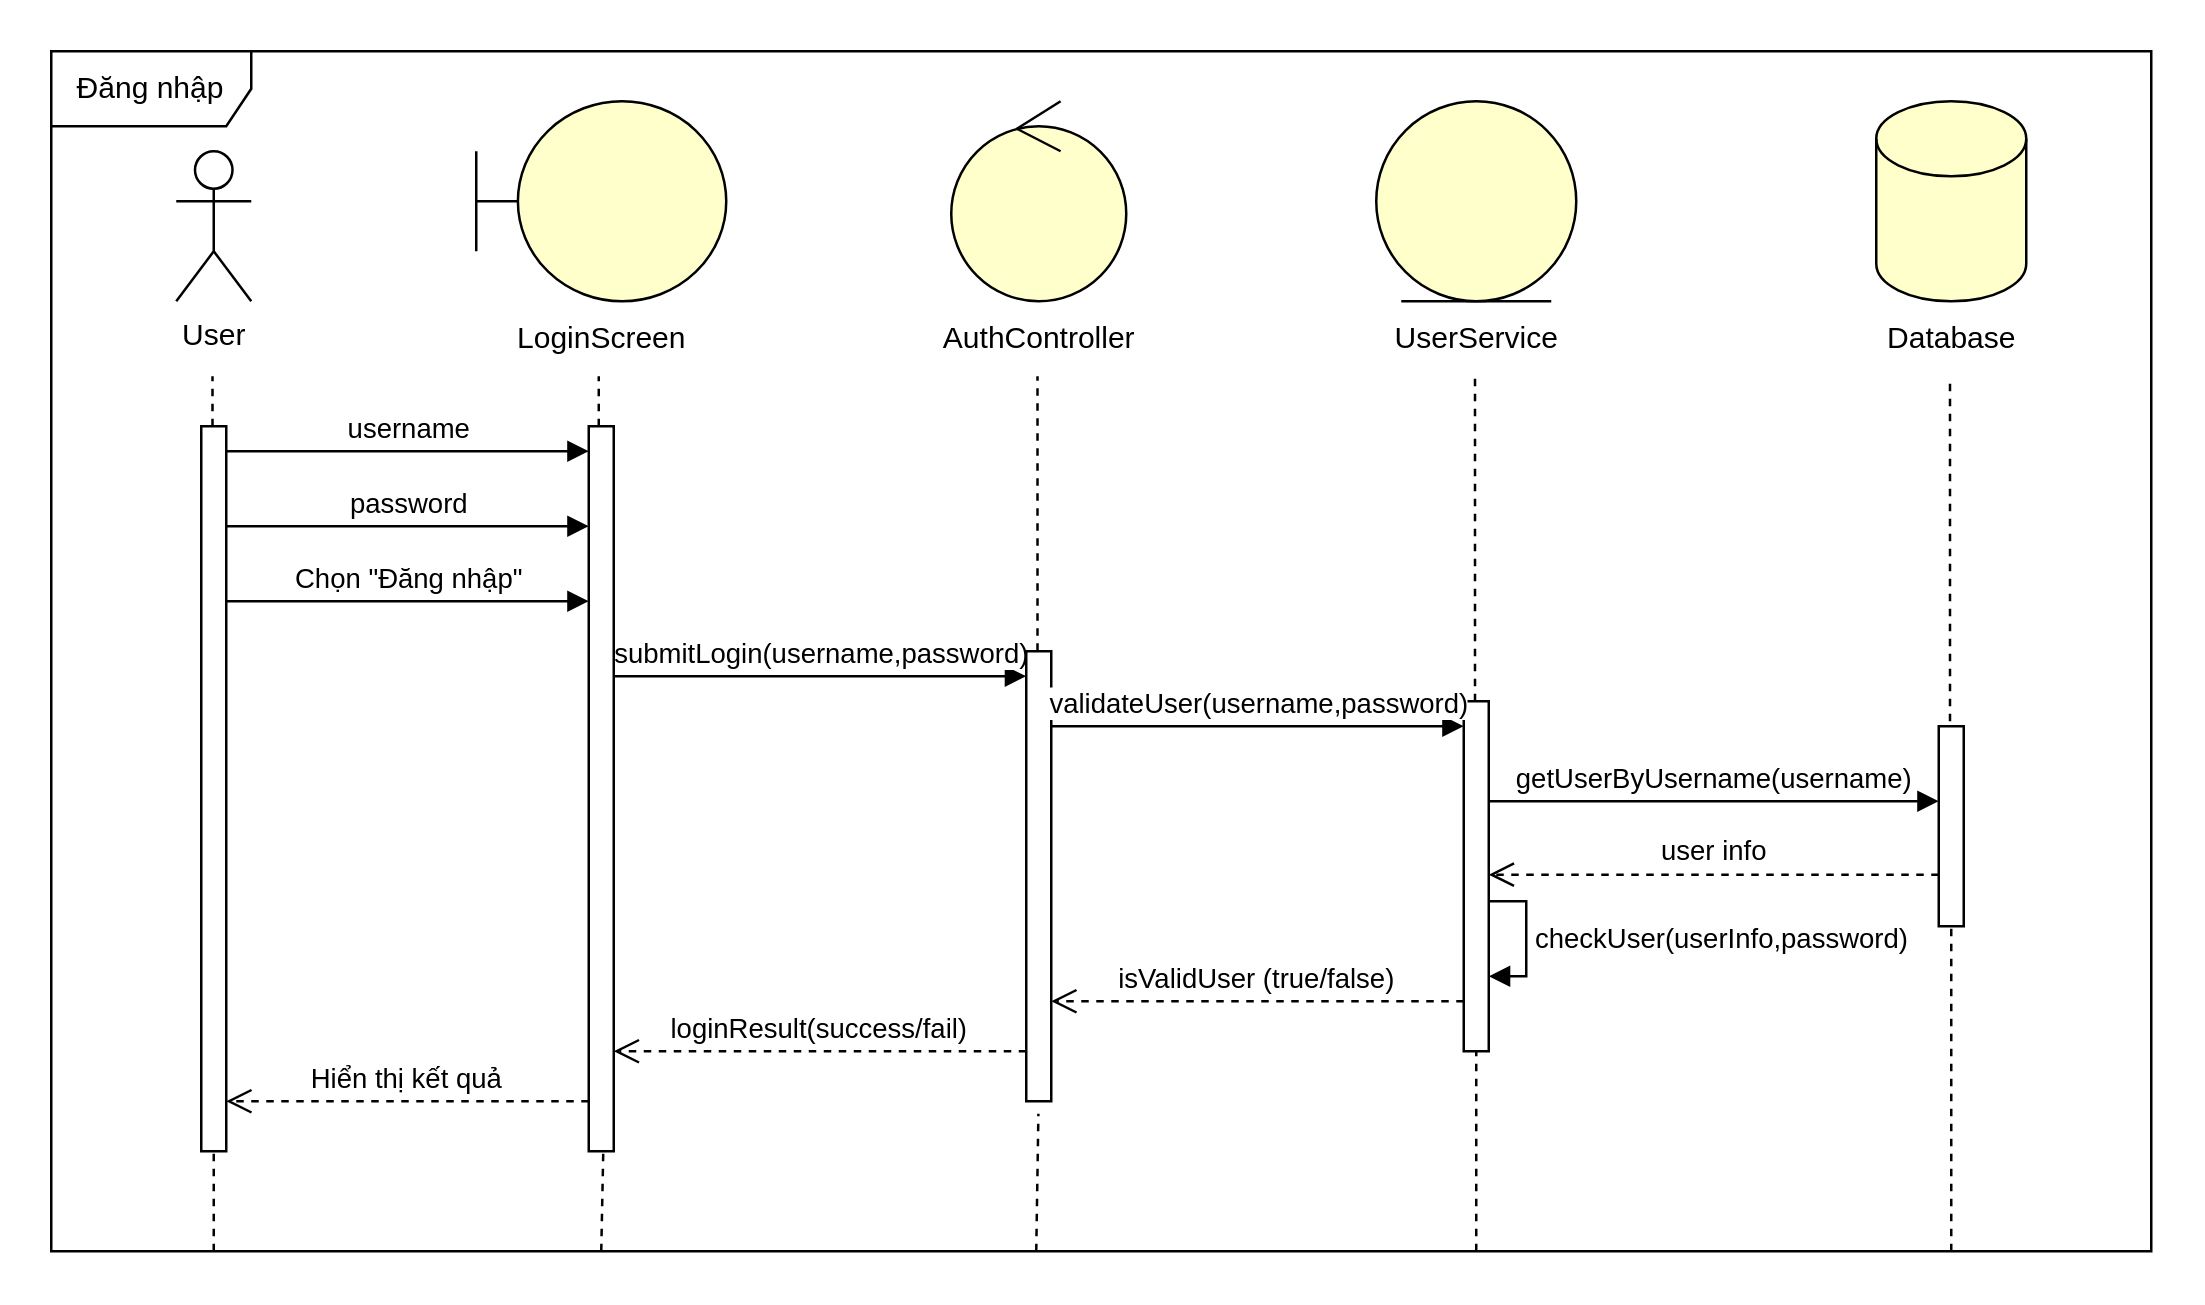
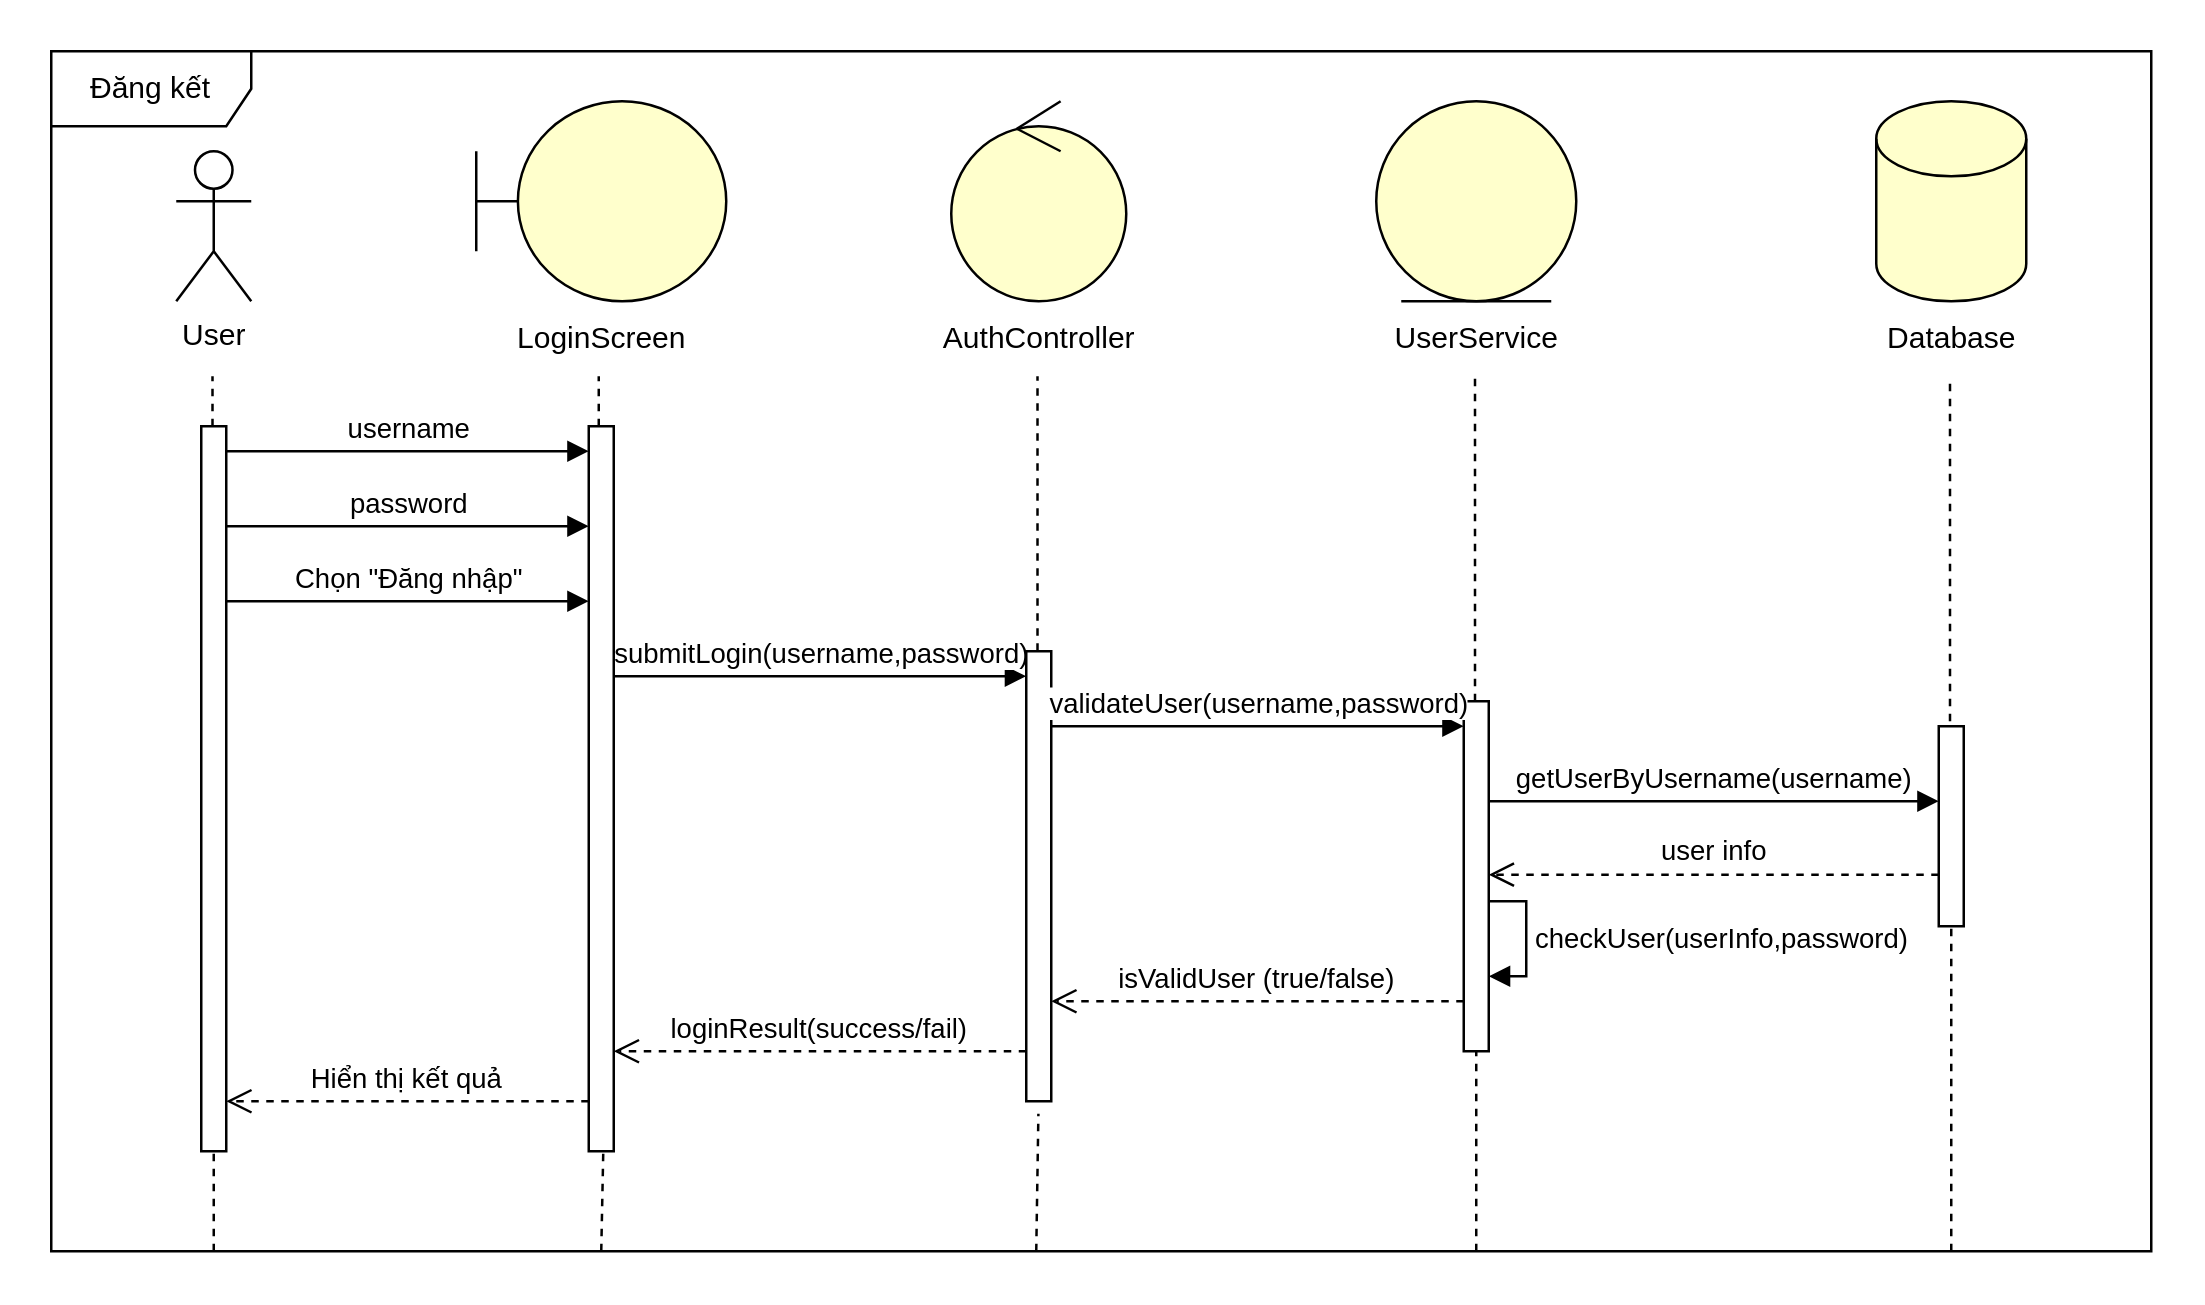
(151, 89) -> (151, 89)
